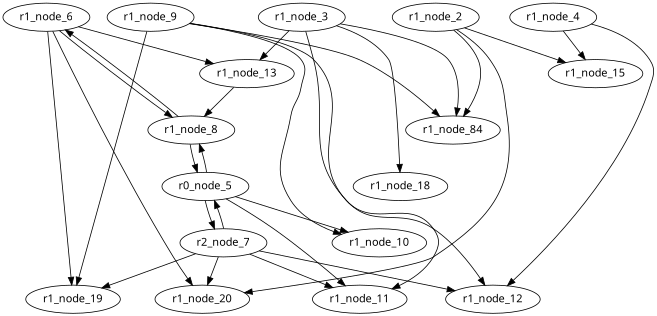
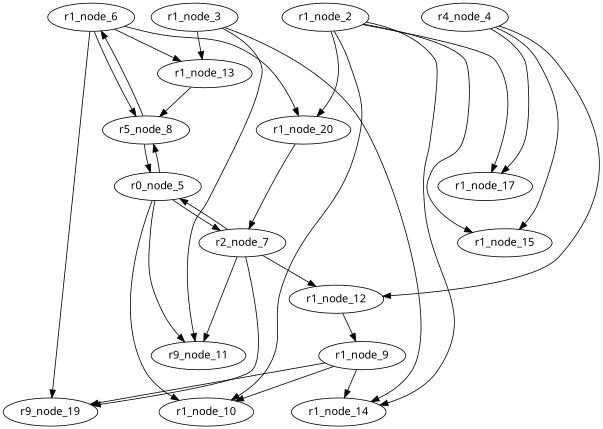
(553, 17) -> (465, 17)
(191, 130) -> (146, 130)
(453, 130) -> (339, 412)
(329, 146) -> (348, 324)
(400, 186) -> none
none -> (485, 186)
none -> (320, 219)
(214, 267) -> (273, 182)
(73, 299) -> (50, 412)
(360, 299) -> (199, 356)
